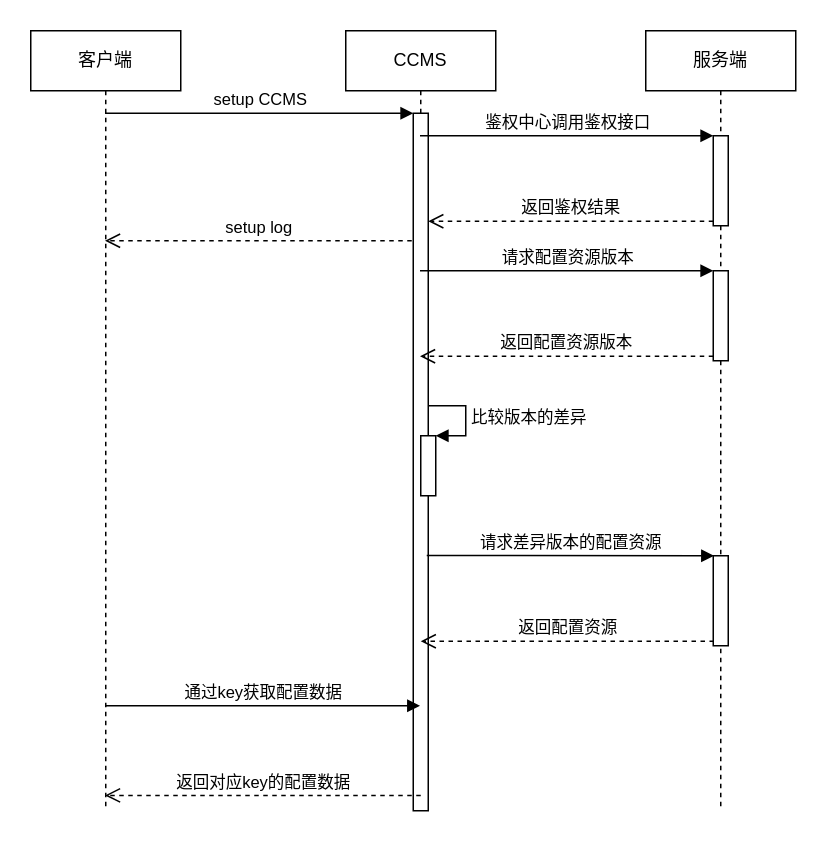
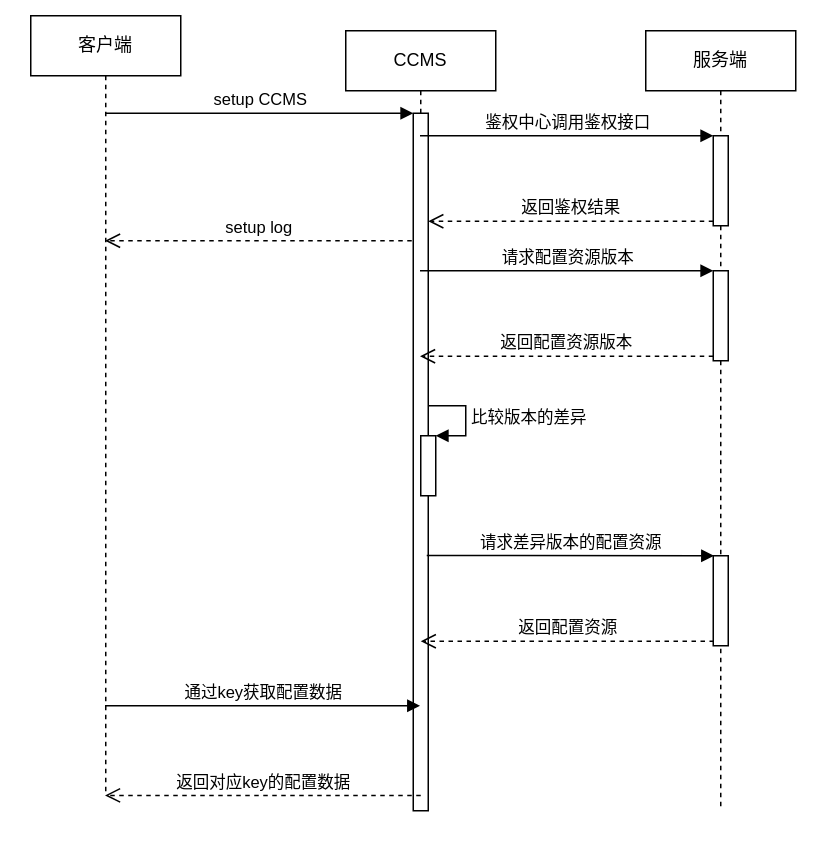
(106, 421) -> (106, 406)
